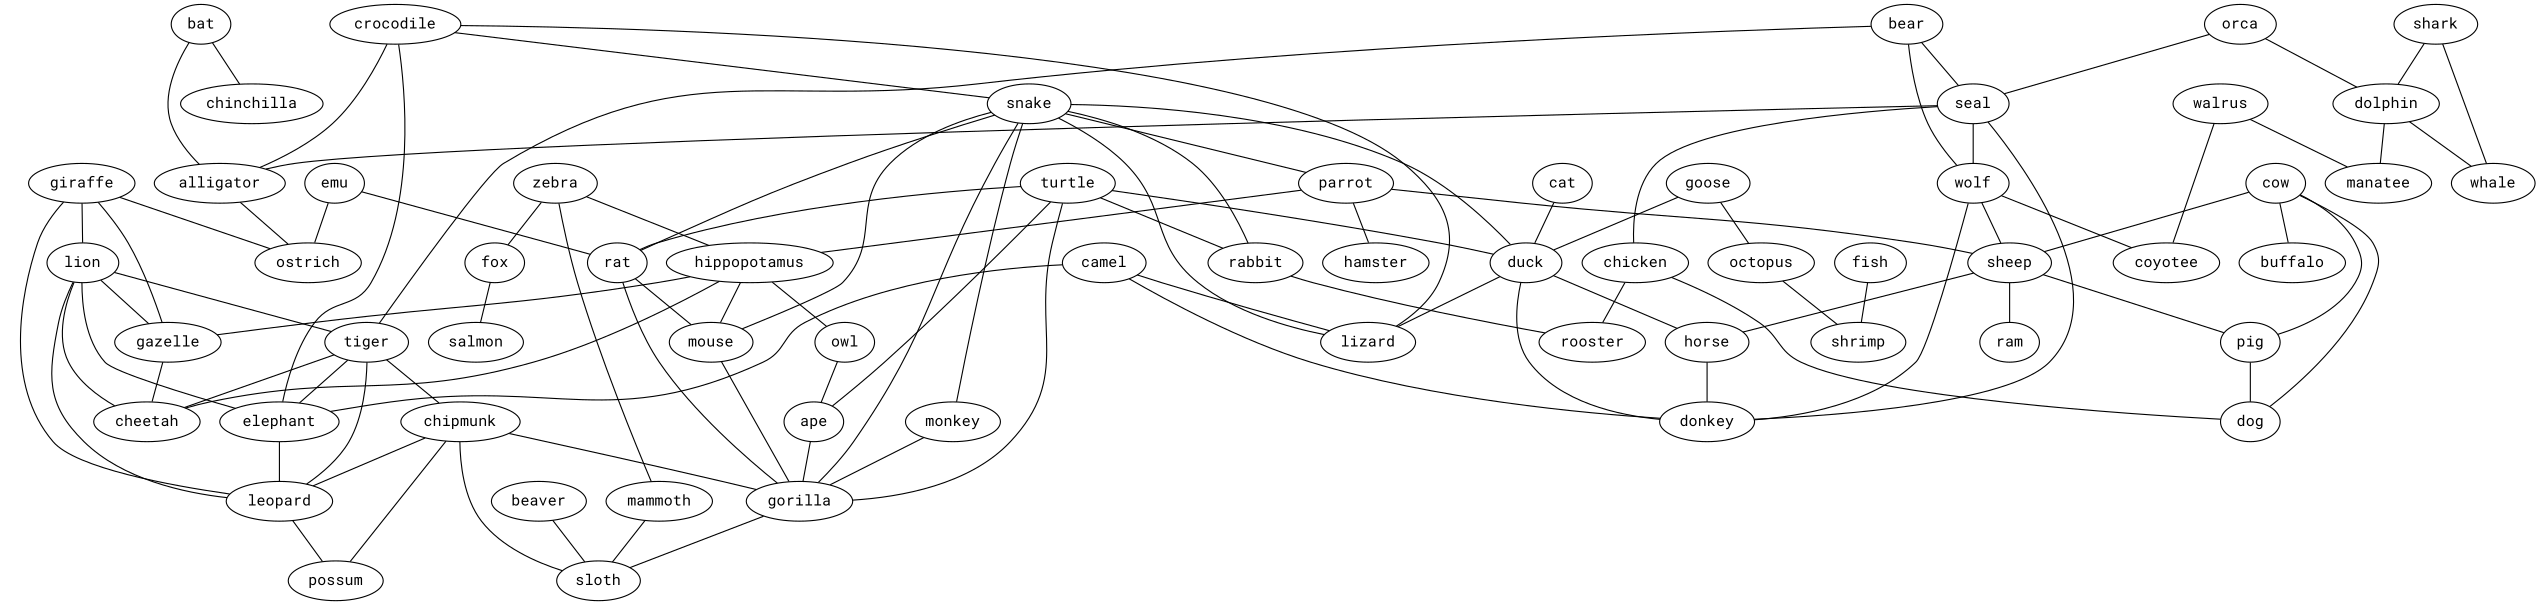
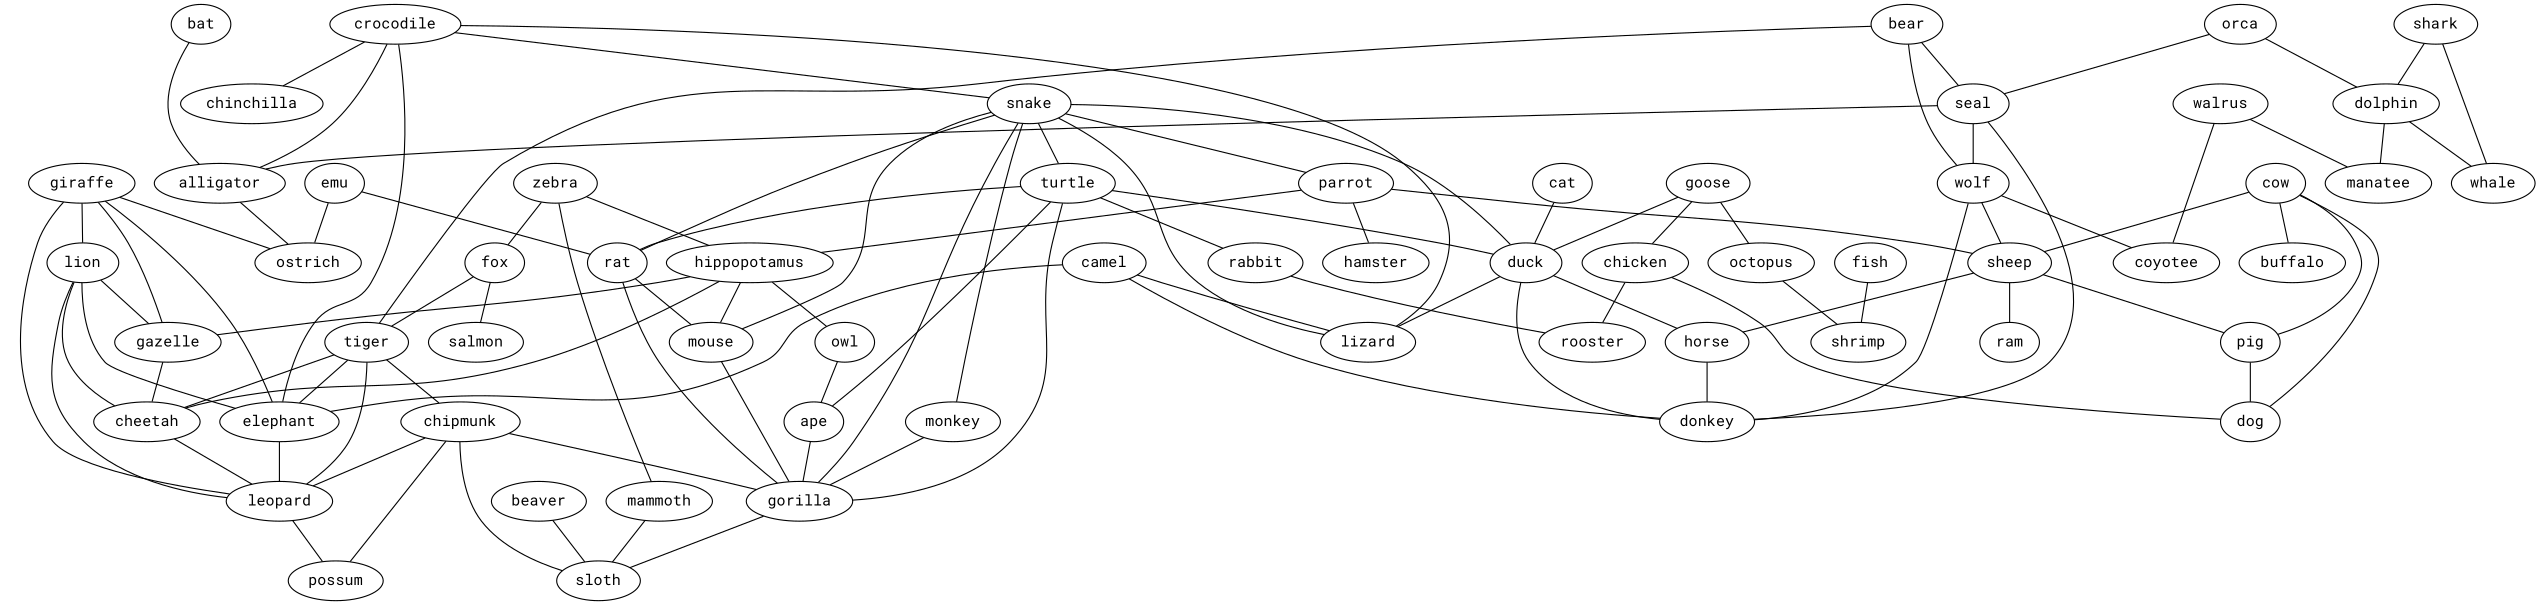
(226, 64) -> (324, 64)
(1752, 128) -> (1671, 224)
(1177, 152) -> (1048, 143)
none -> (204, 289)
(223, 302) -> (432, 301)
none -> (213, 462)
